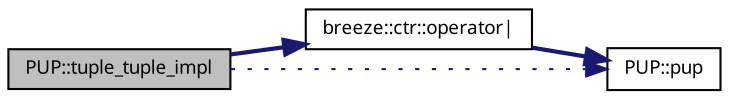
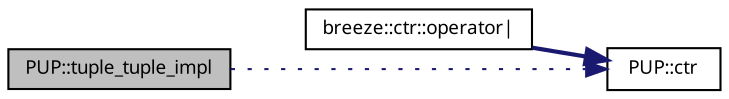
(257, 51) -> none
(664, 69) -> (664, 69)
